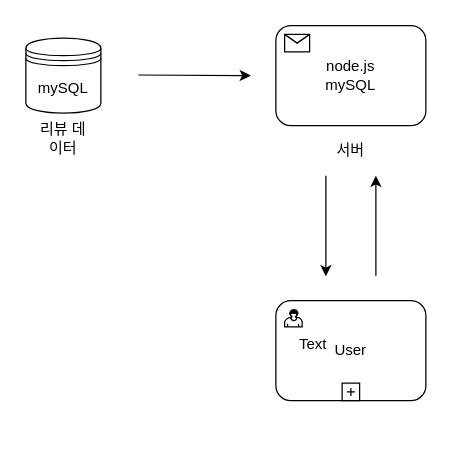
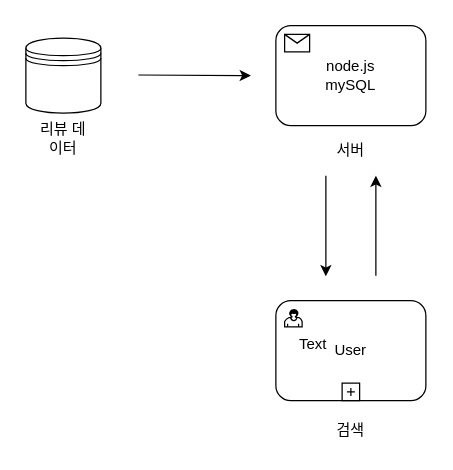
(63, 88) -> none
none -> (351, 431)
